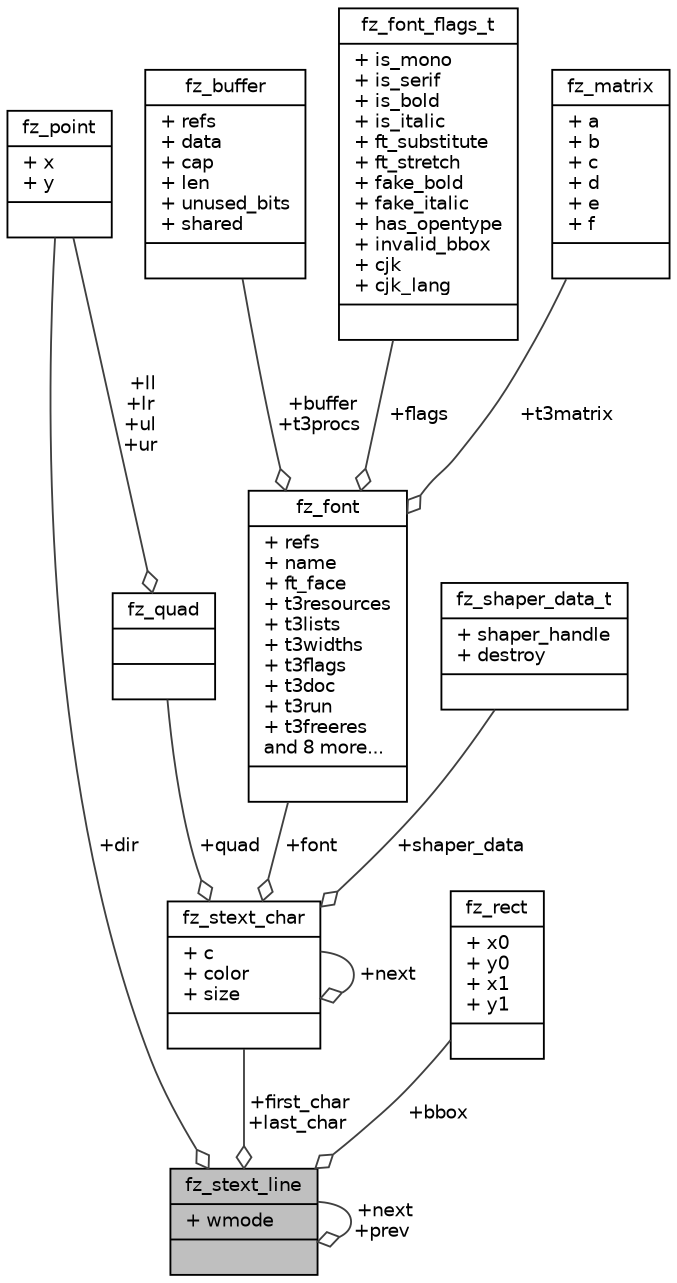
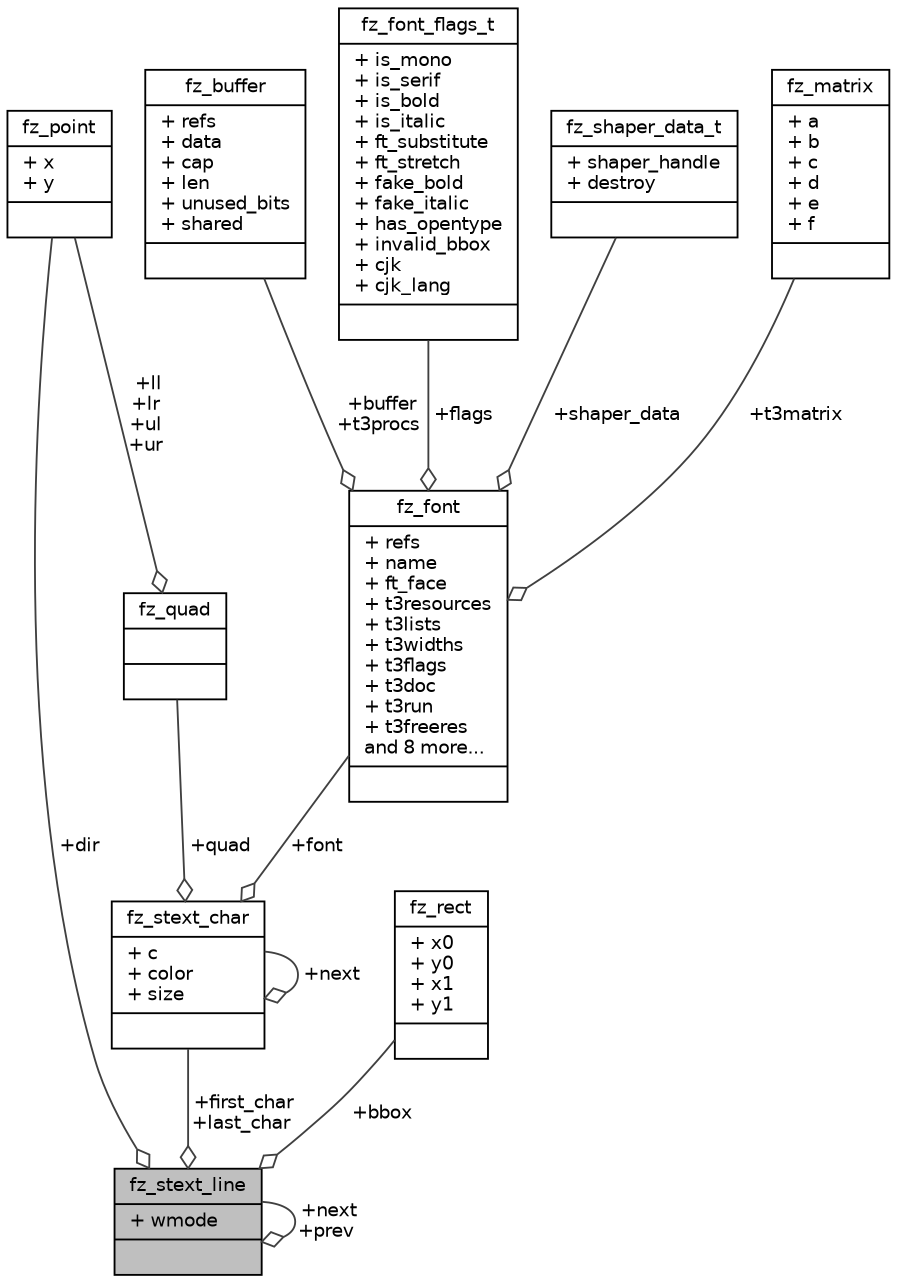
(422, 805) -> (562, 354)
